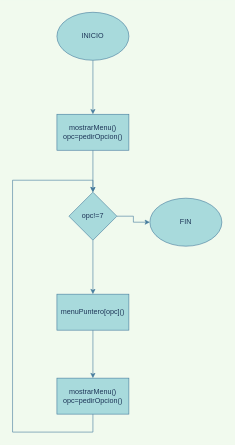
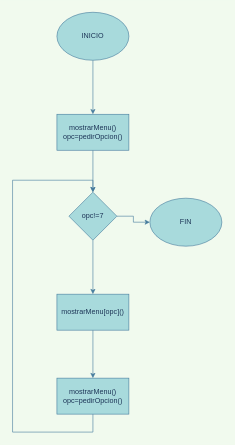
(93, 312) -> (93, 312)
